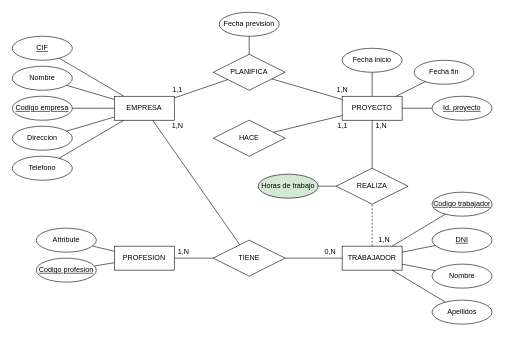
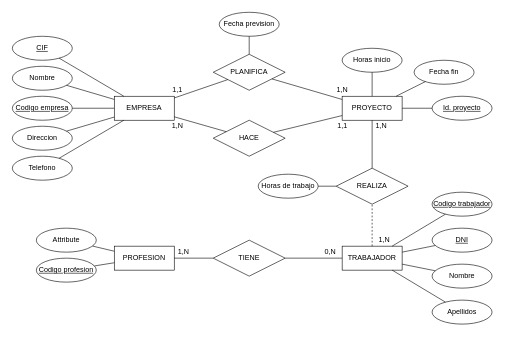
(372, 60) -> (372, 60)
(196, 183) -> (200, 124)
(288, 186) -> (288, 186)
